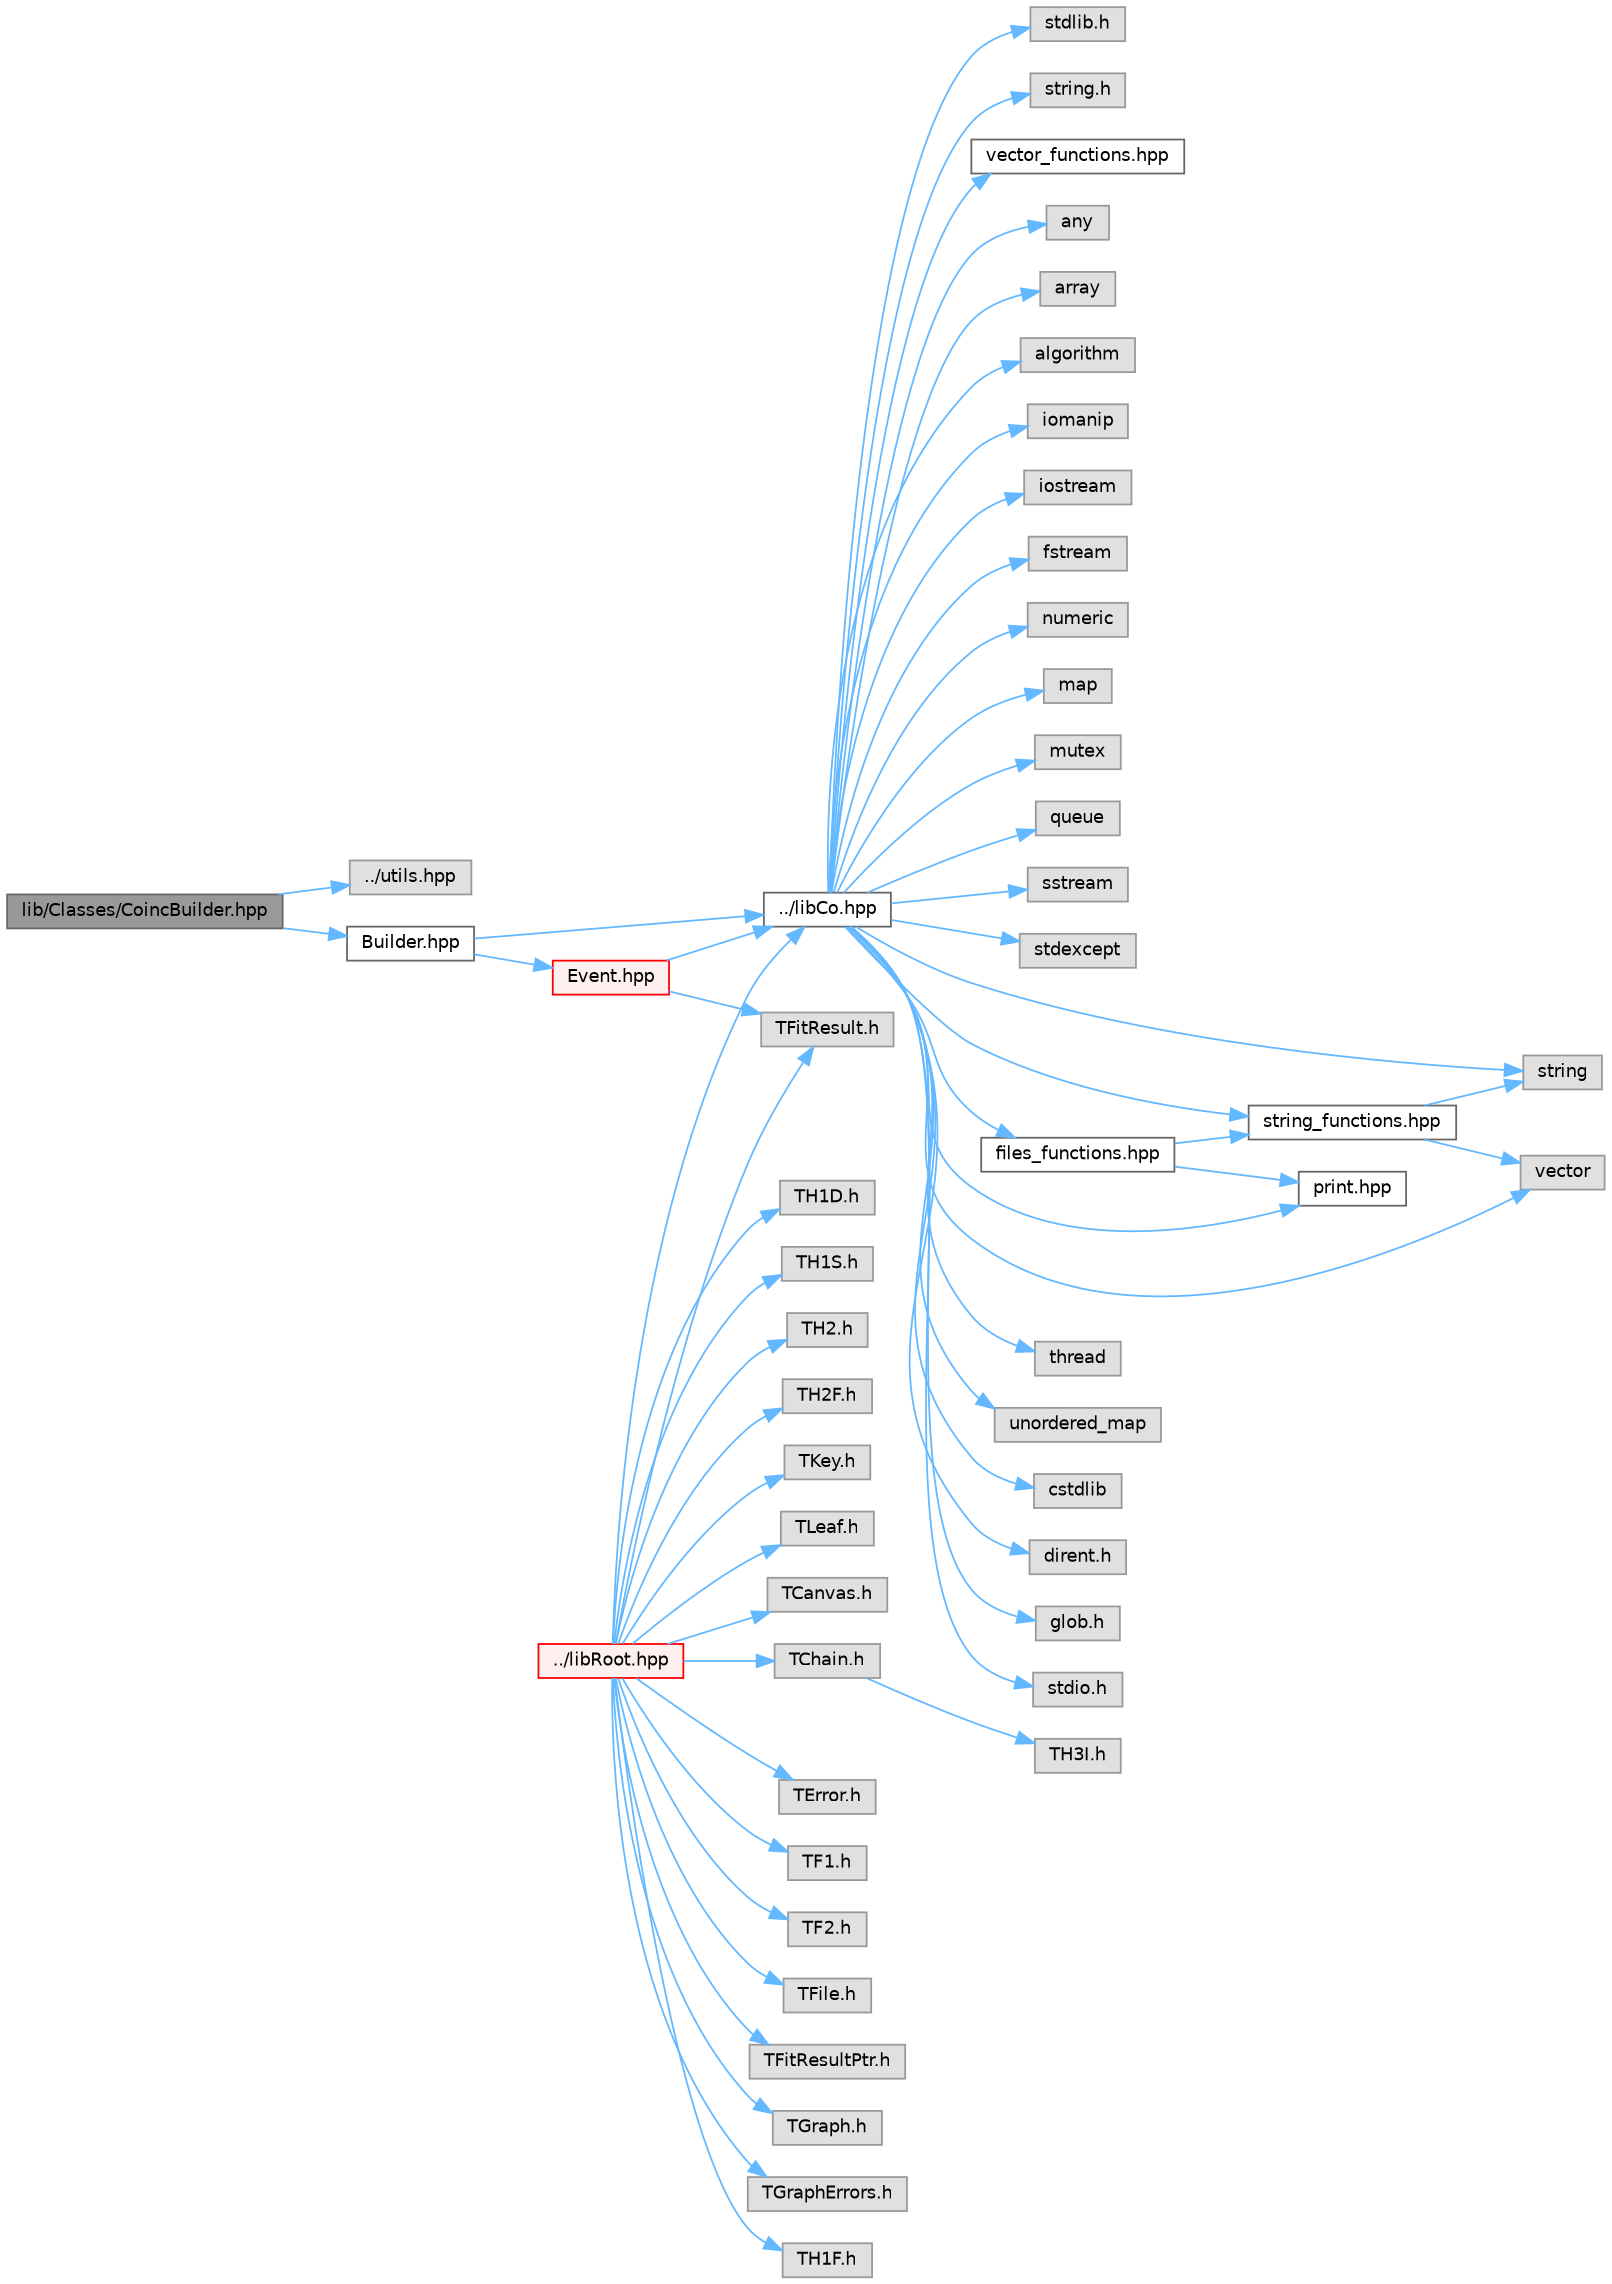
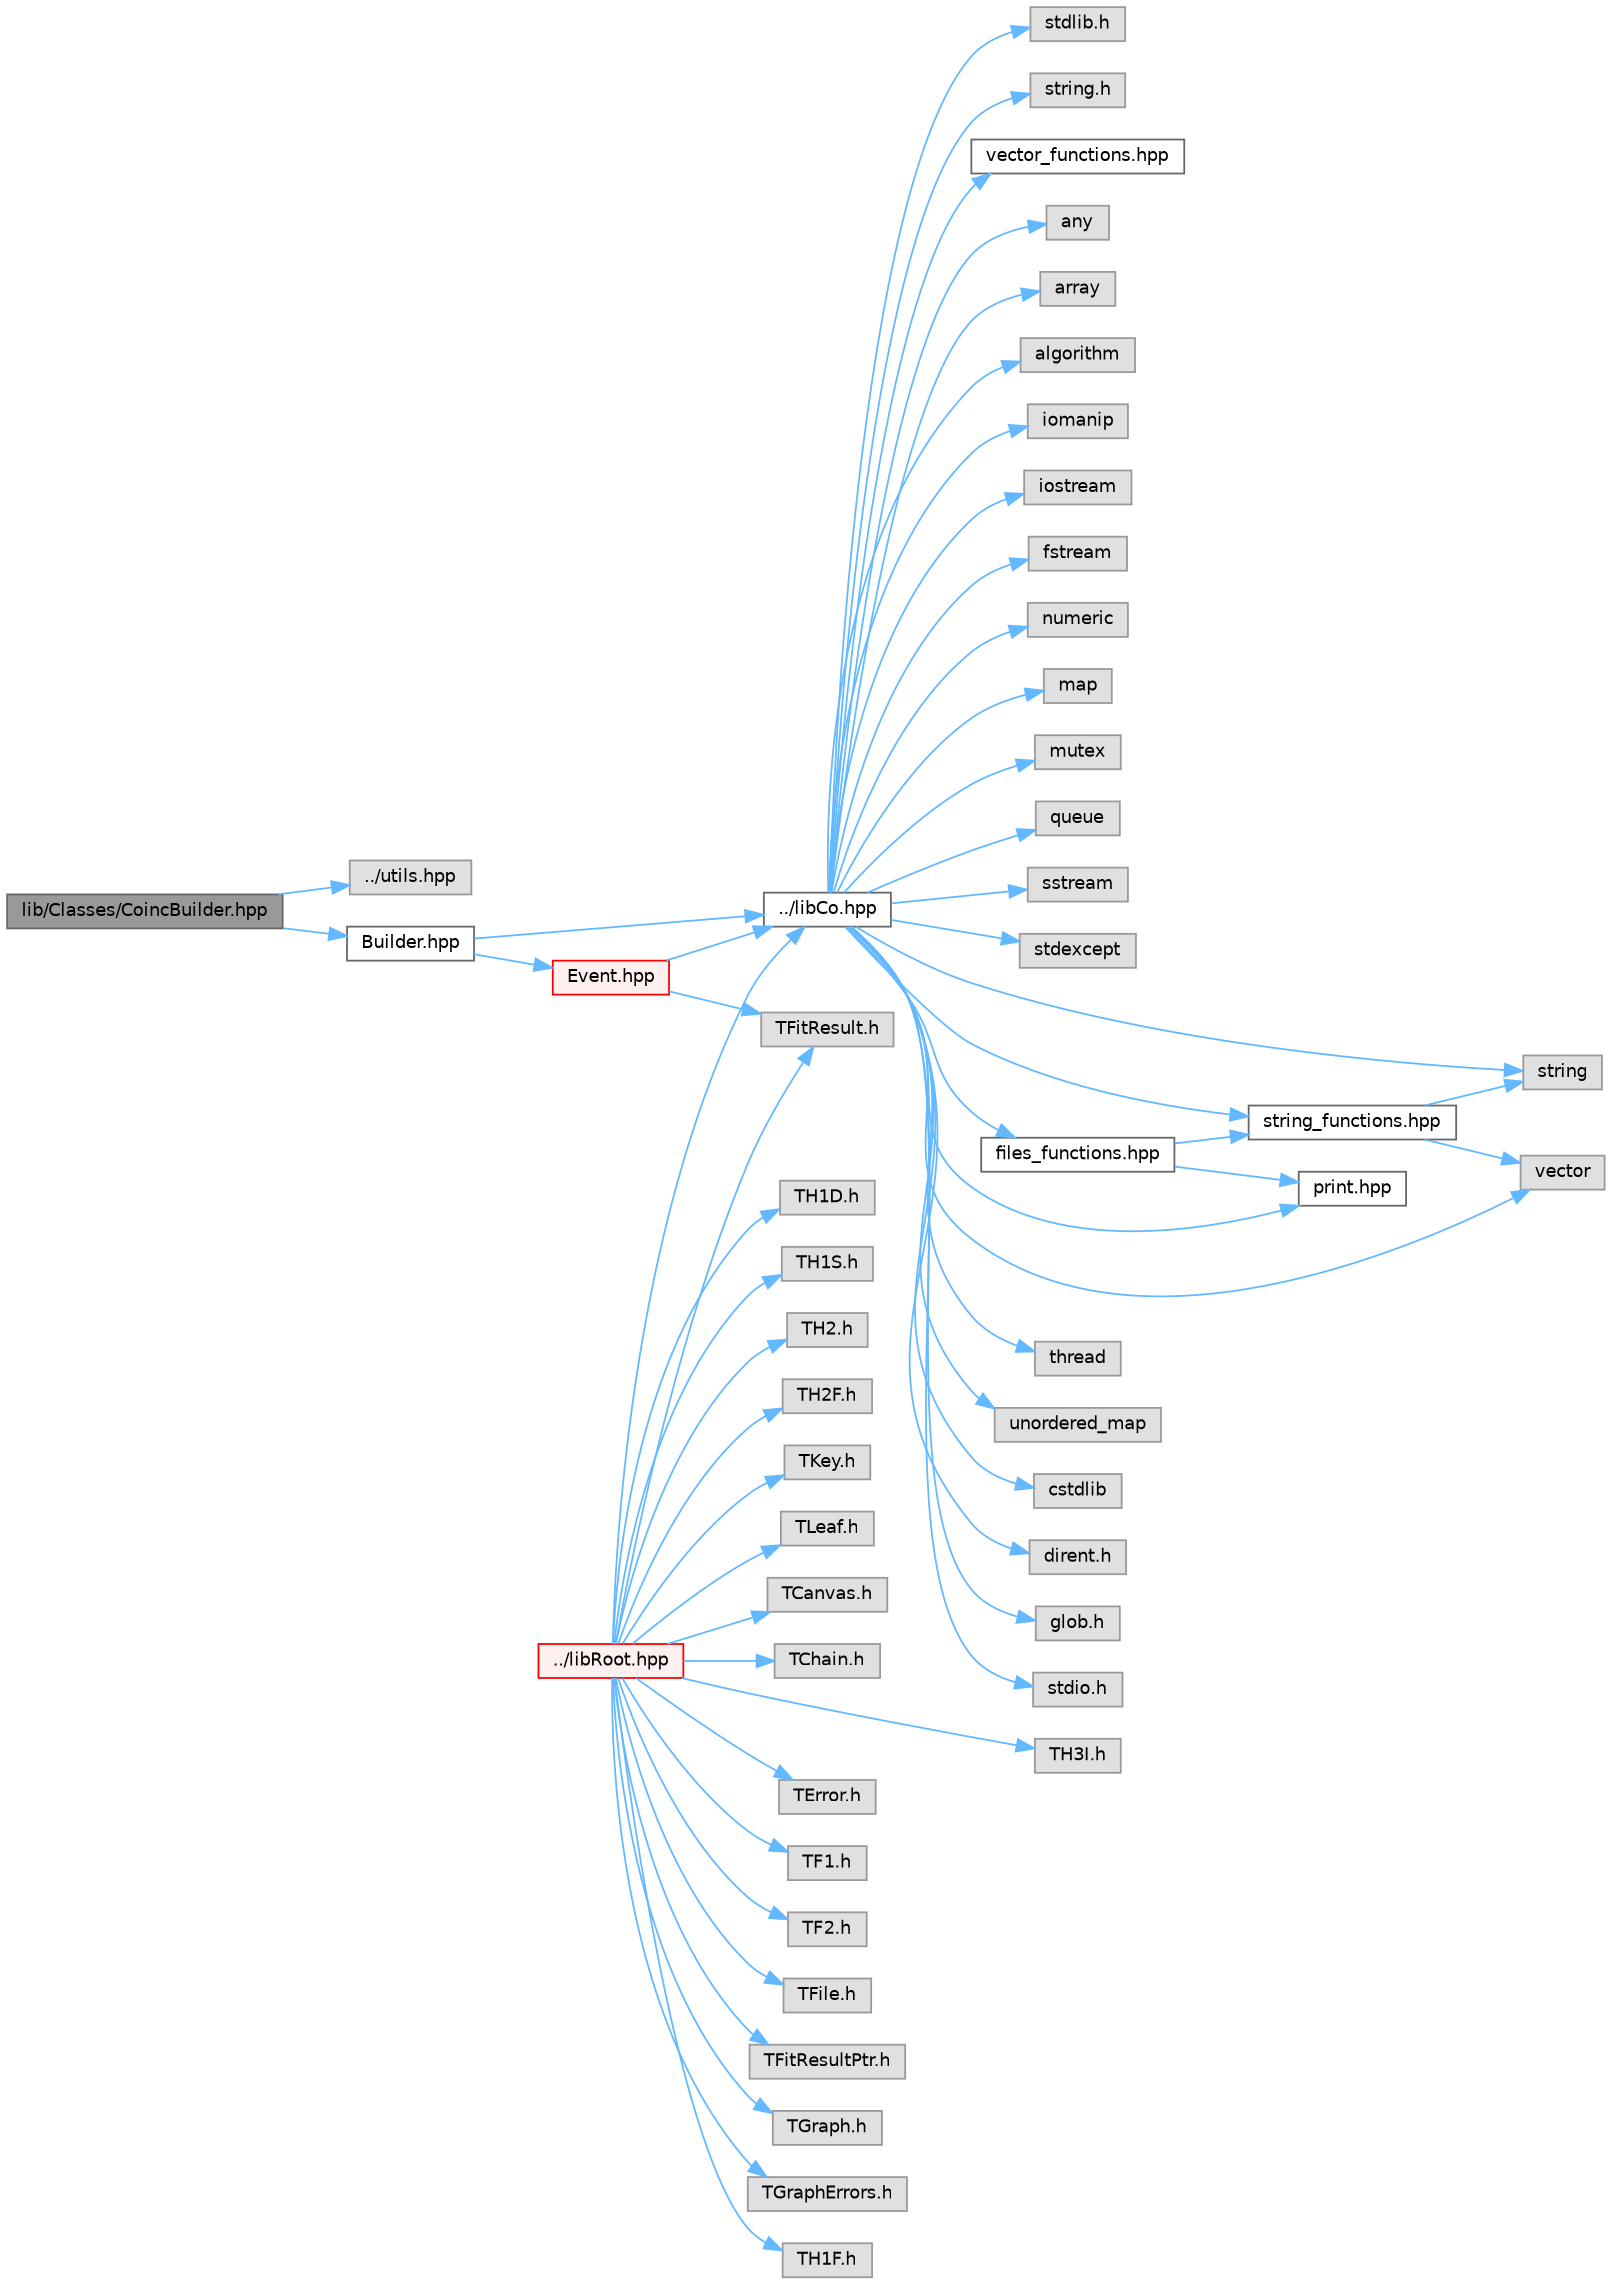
(941, 1710) -> (849, 1714)
